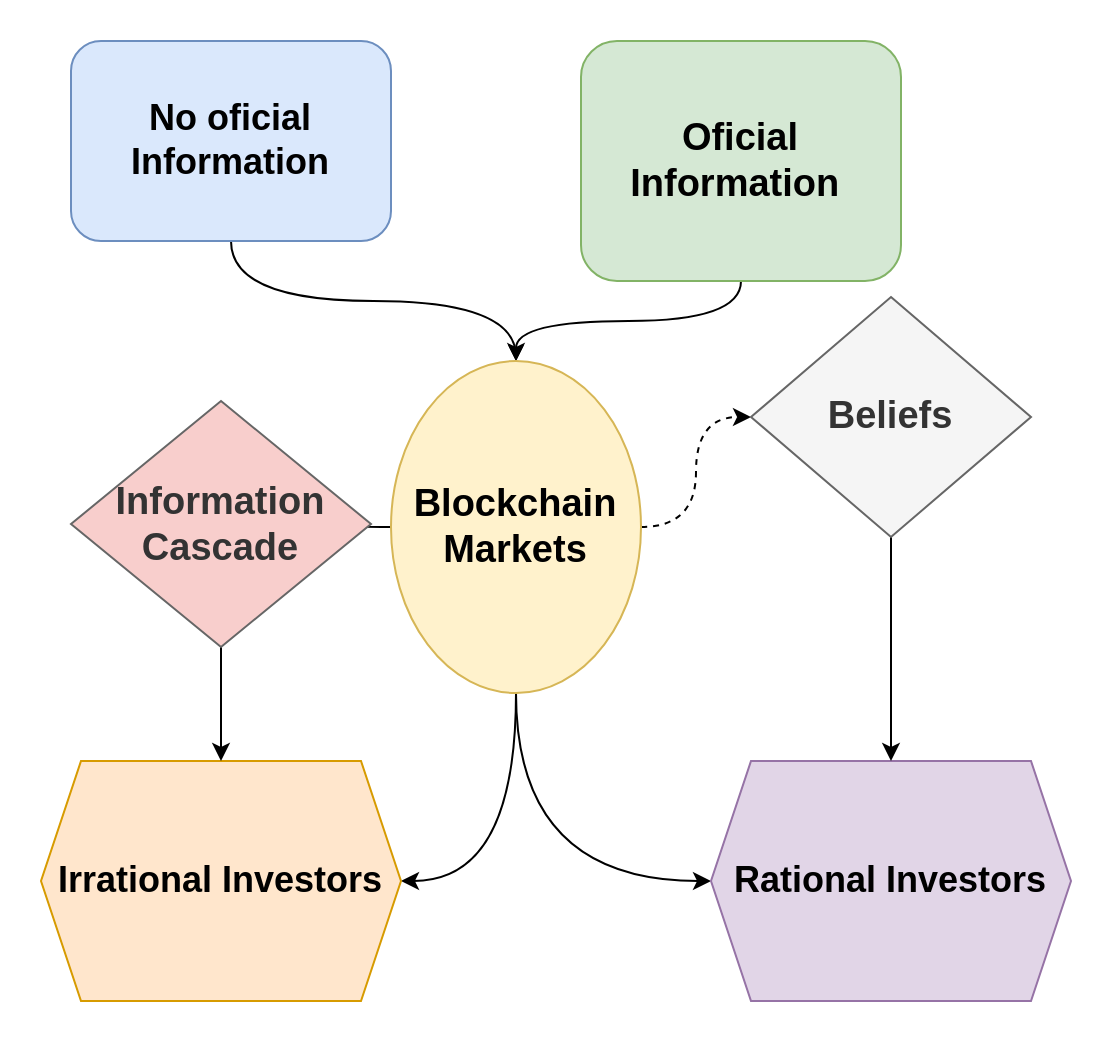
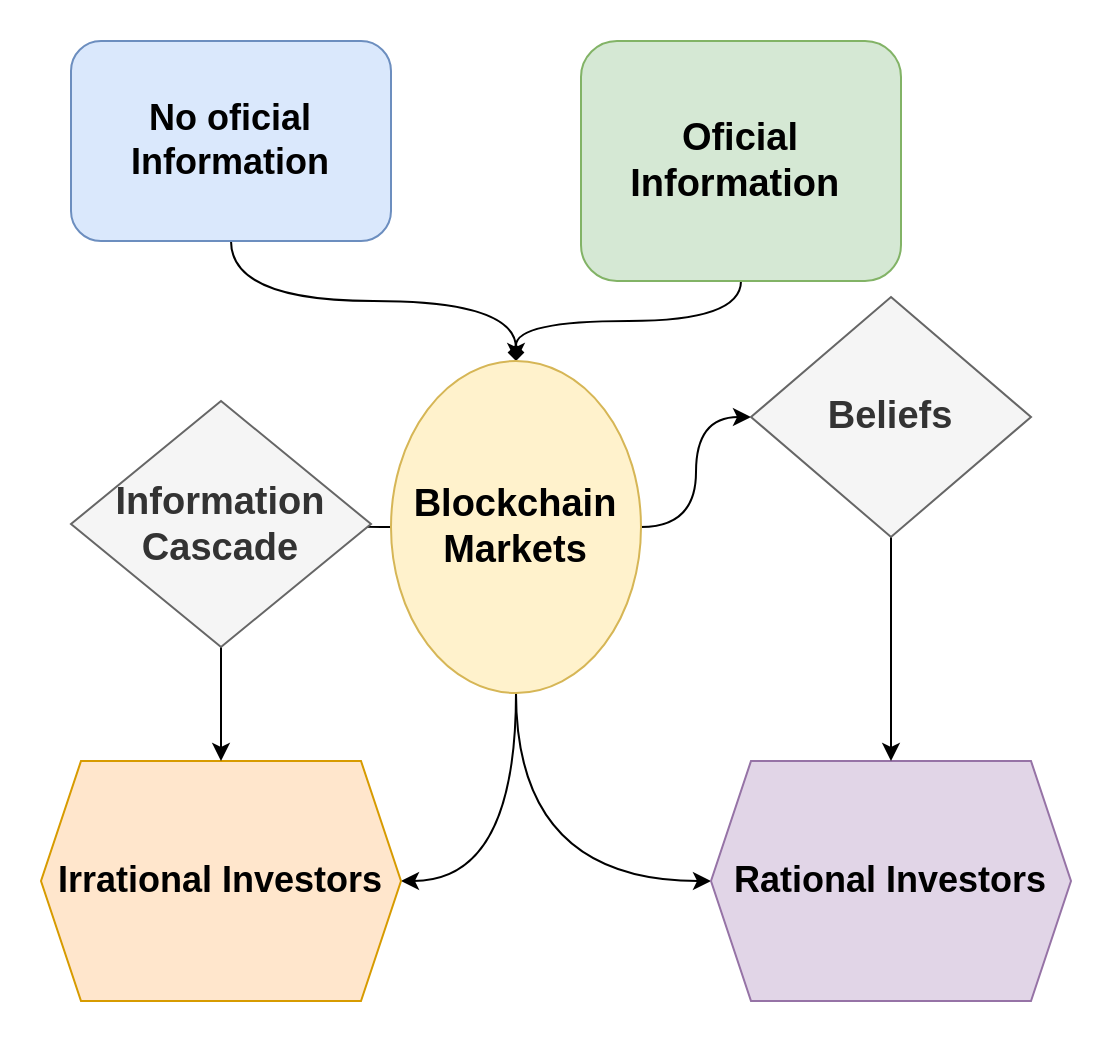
(539, 329) -> (539, 328)
(516, 355) -> (474, 311)
(696, 475) -> (696, 475)
(221, 524) -> (221, 524)
